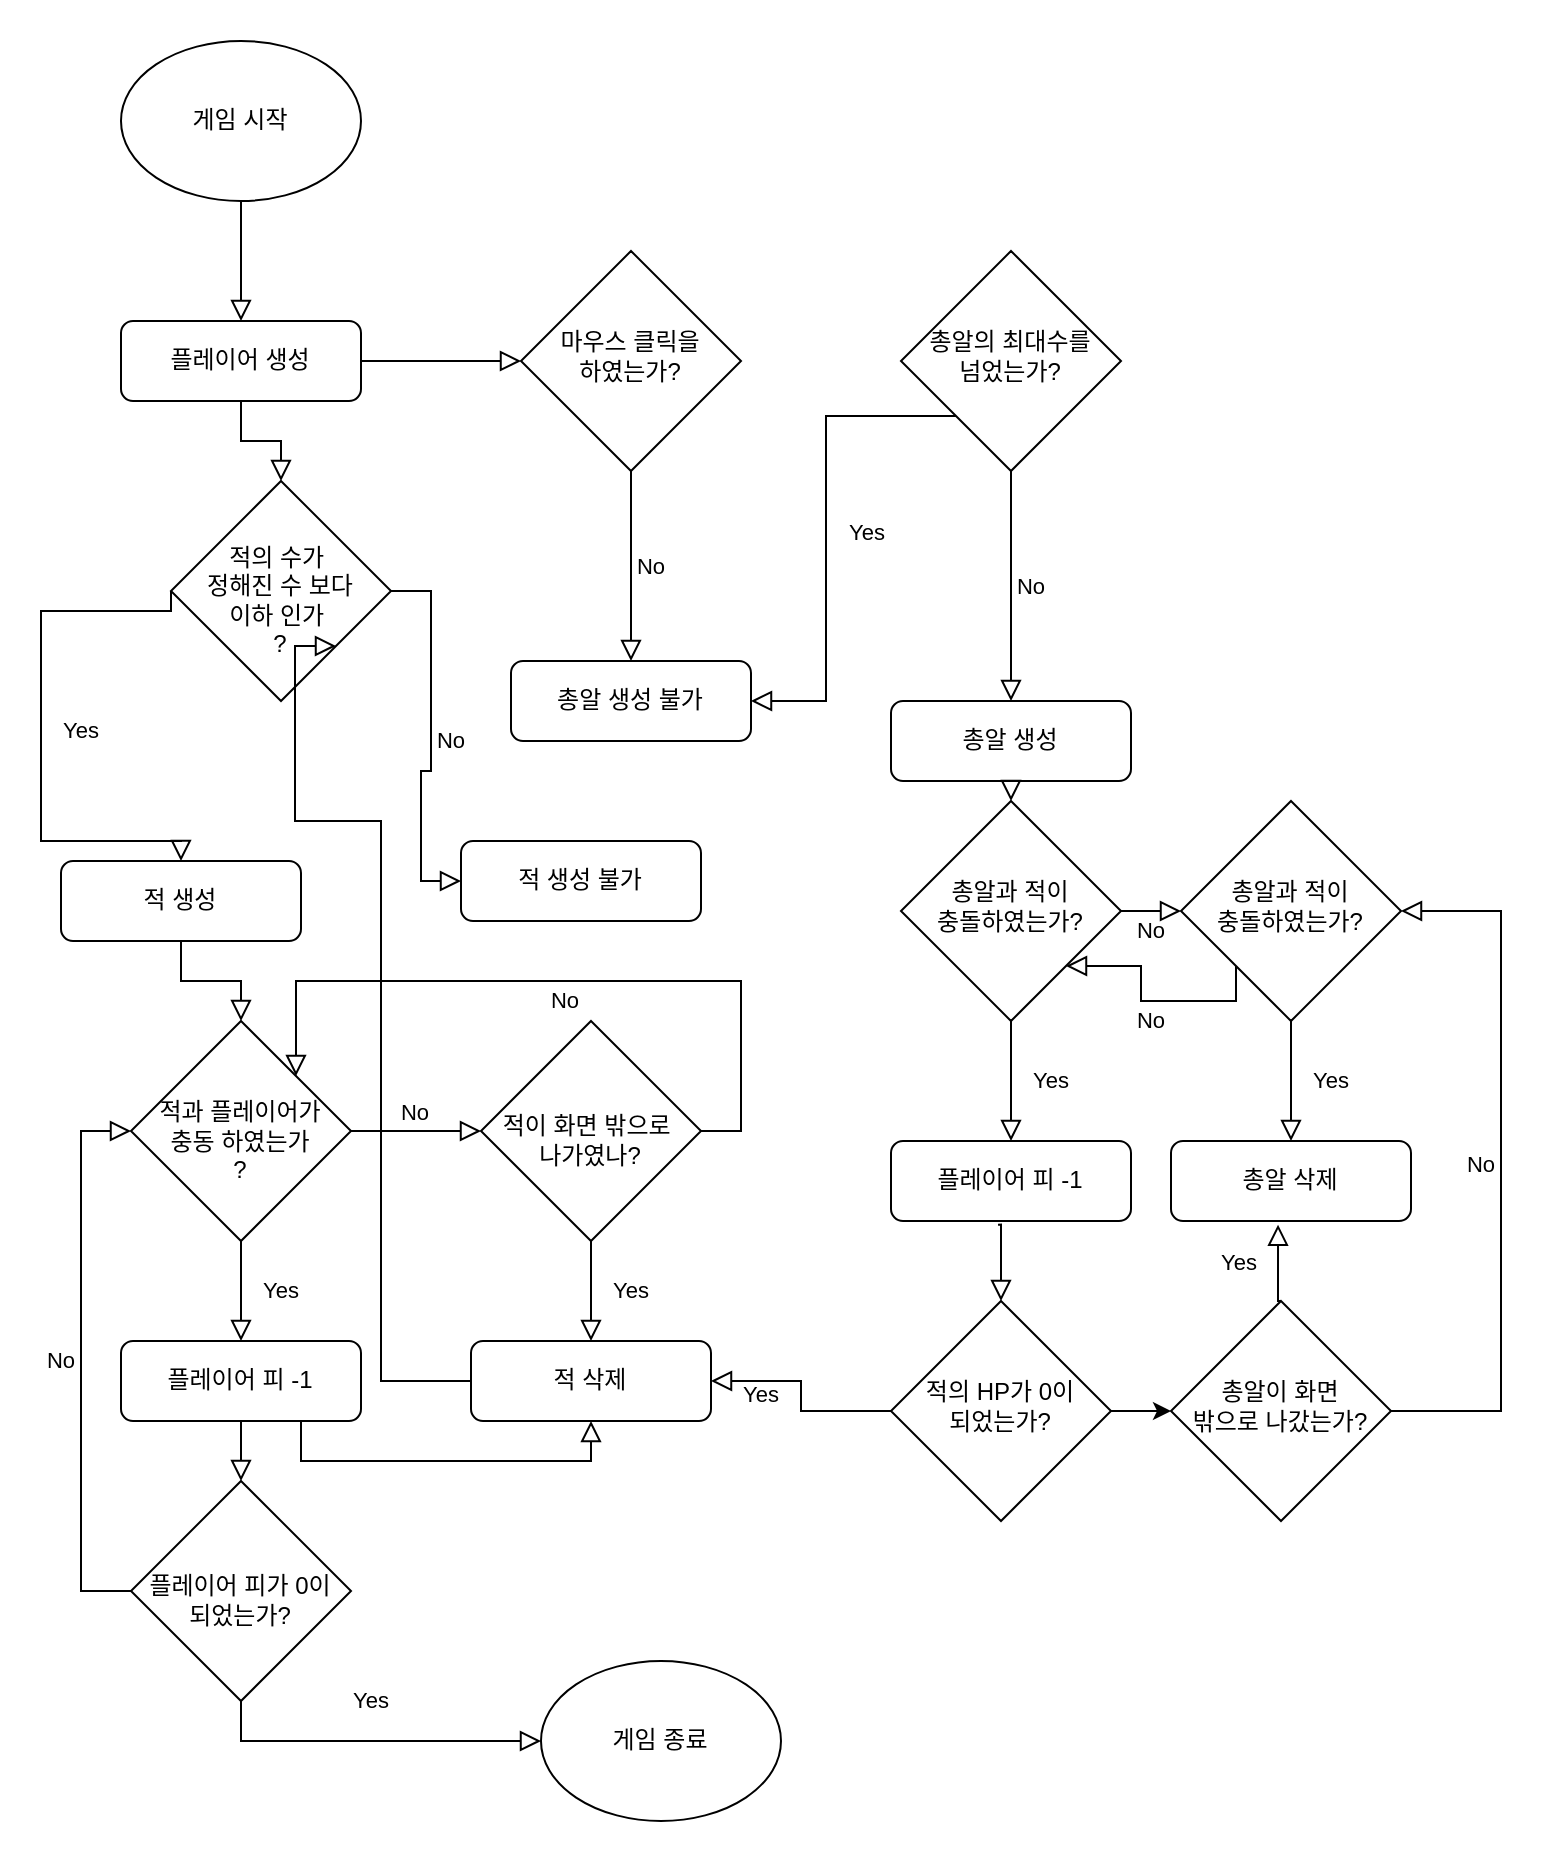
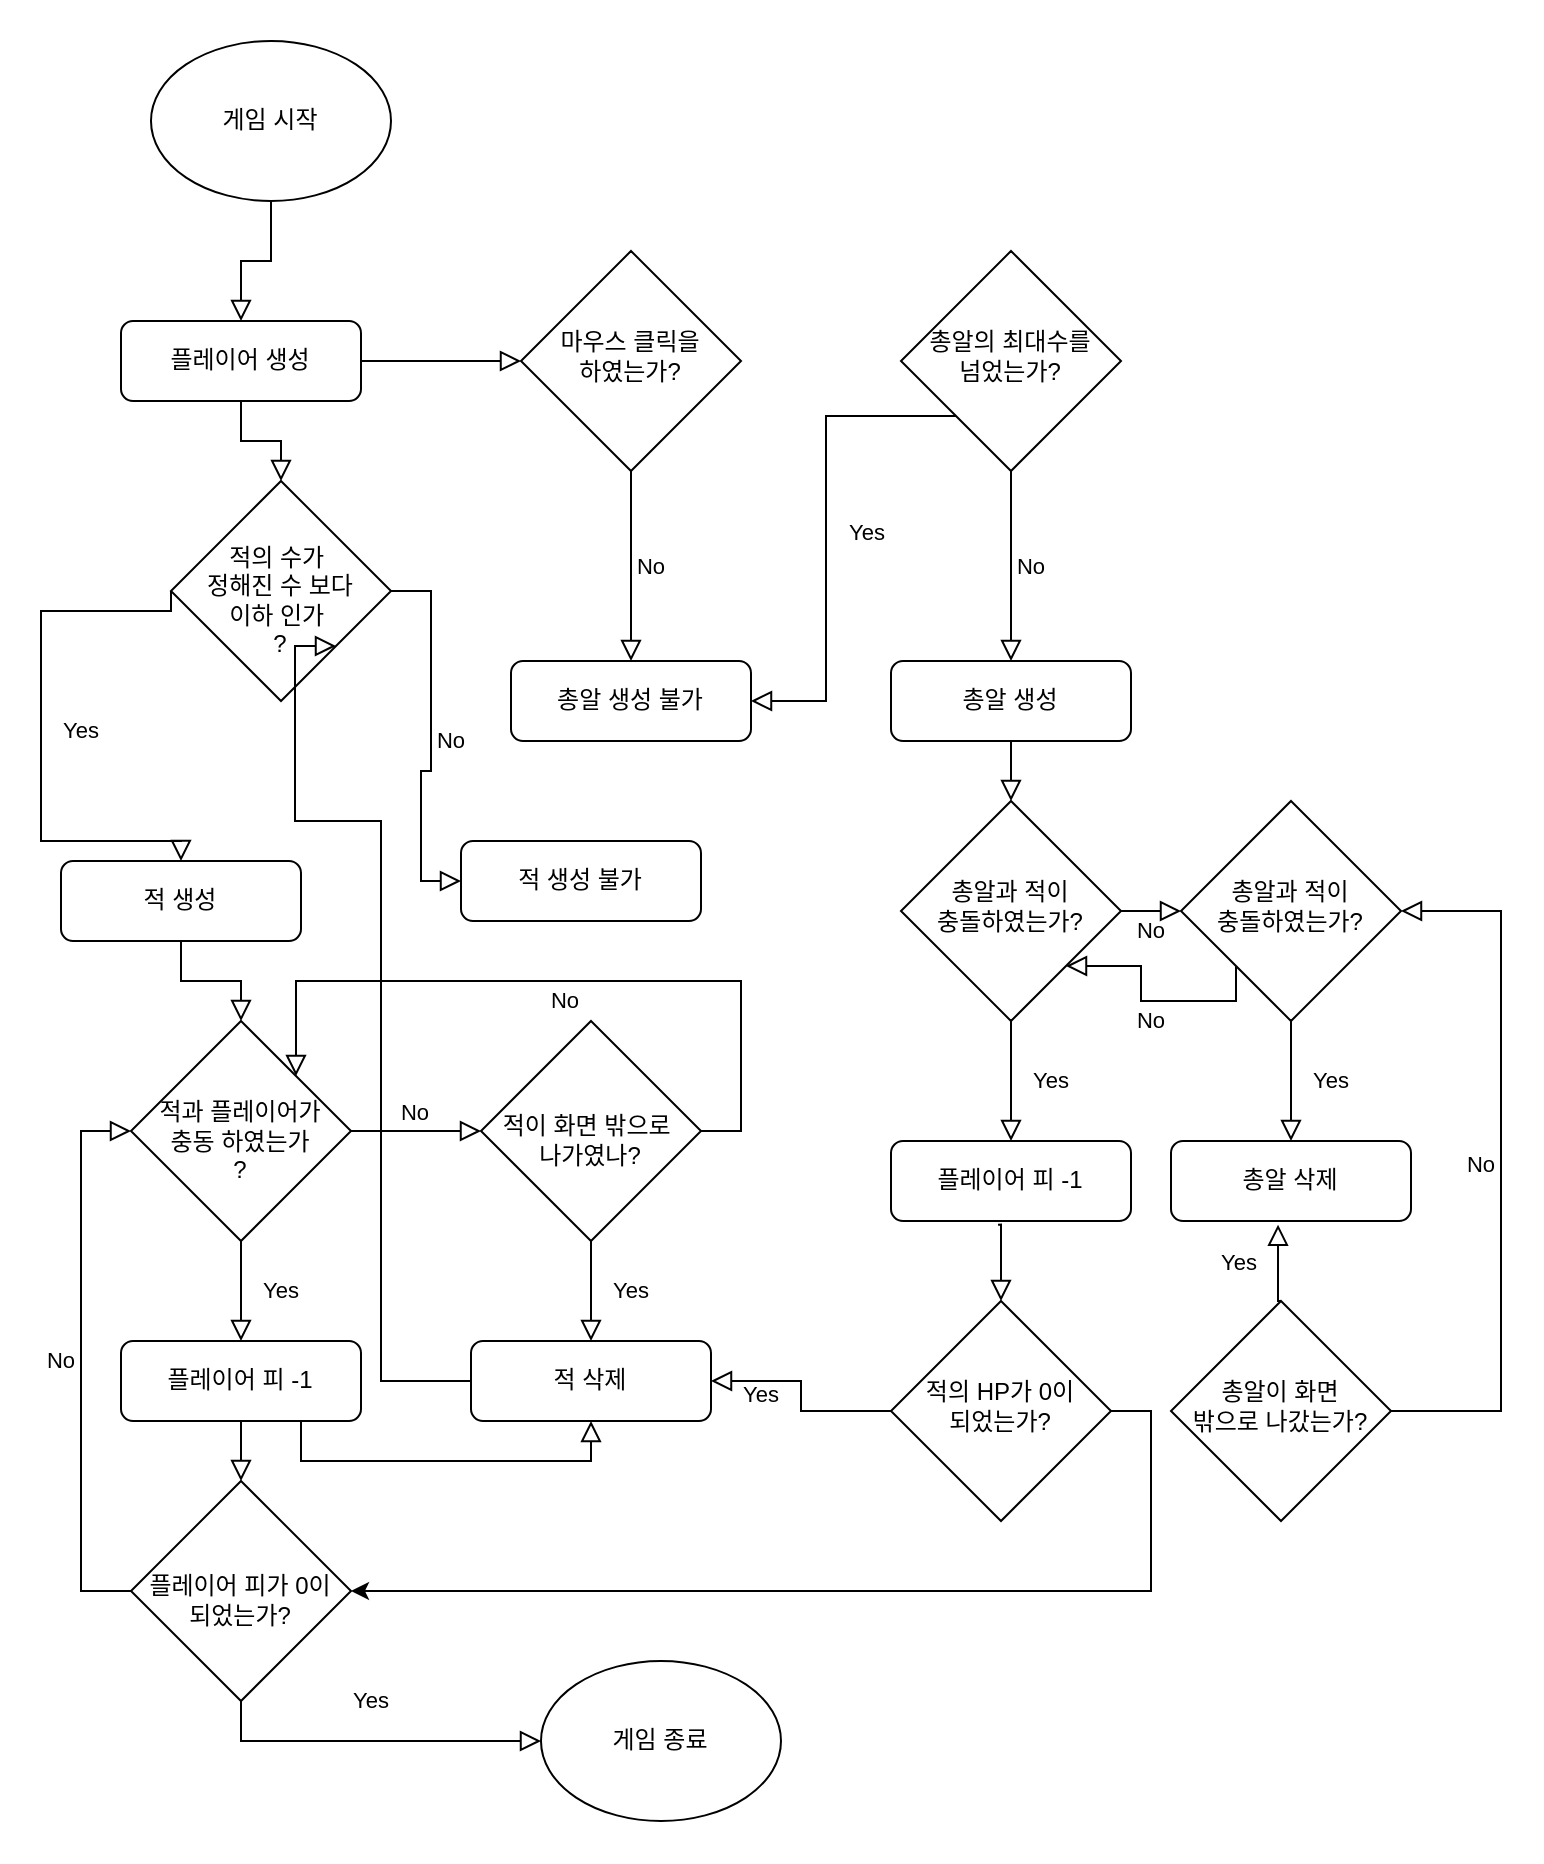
(241, 121) -> (271, 121)
(1011, 741) -> (1011, 701)
(1153, 1411) -> (849, 1591)
